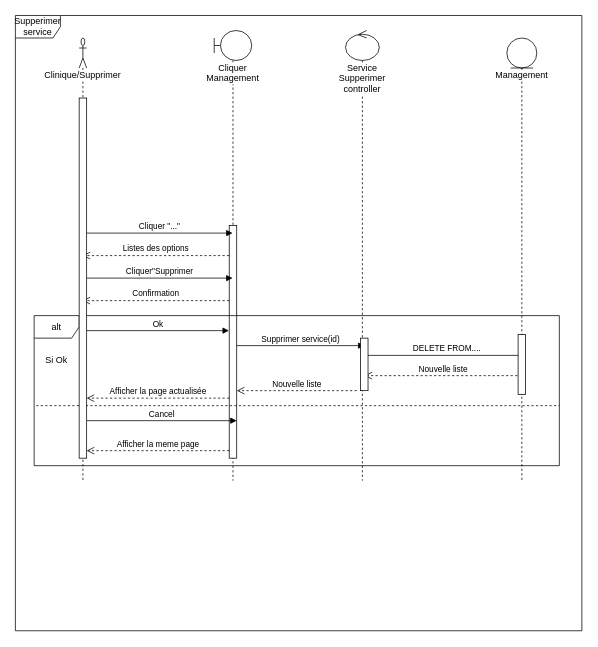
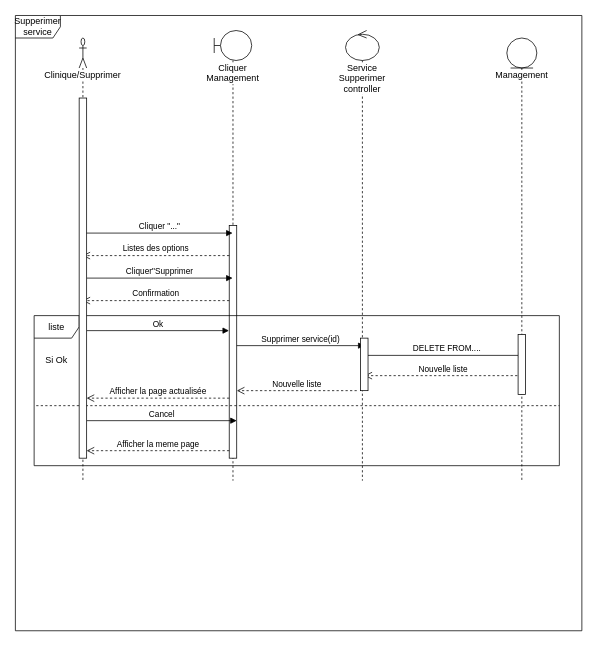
(57, 327) -> (57, 327)
